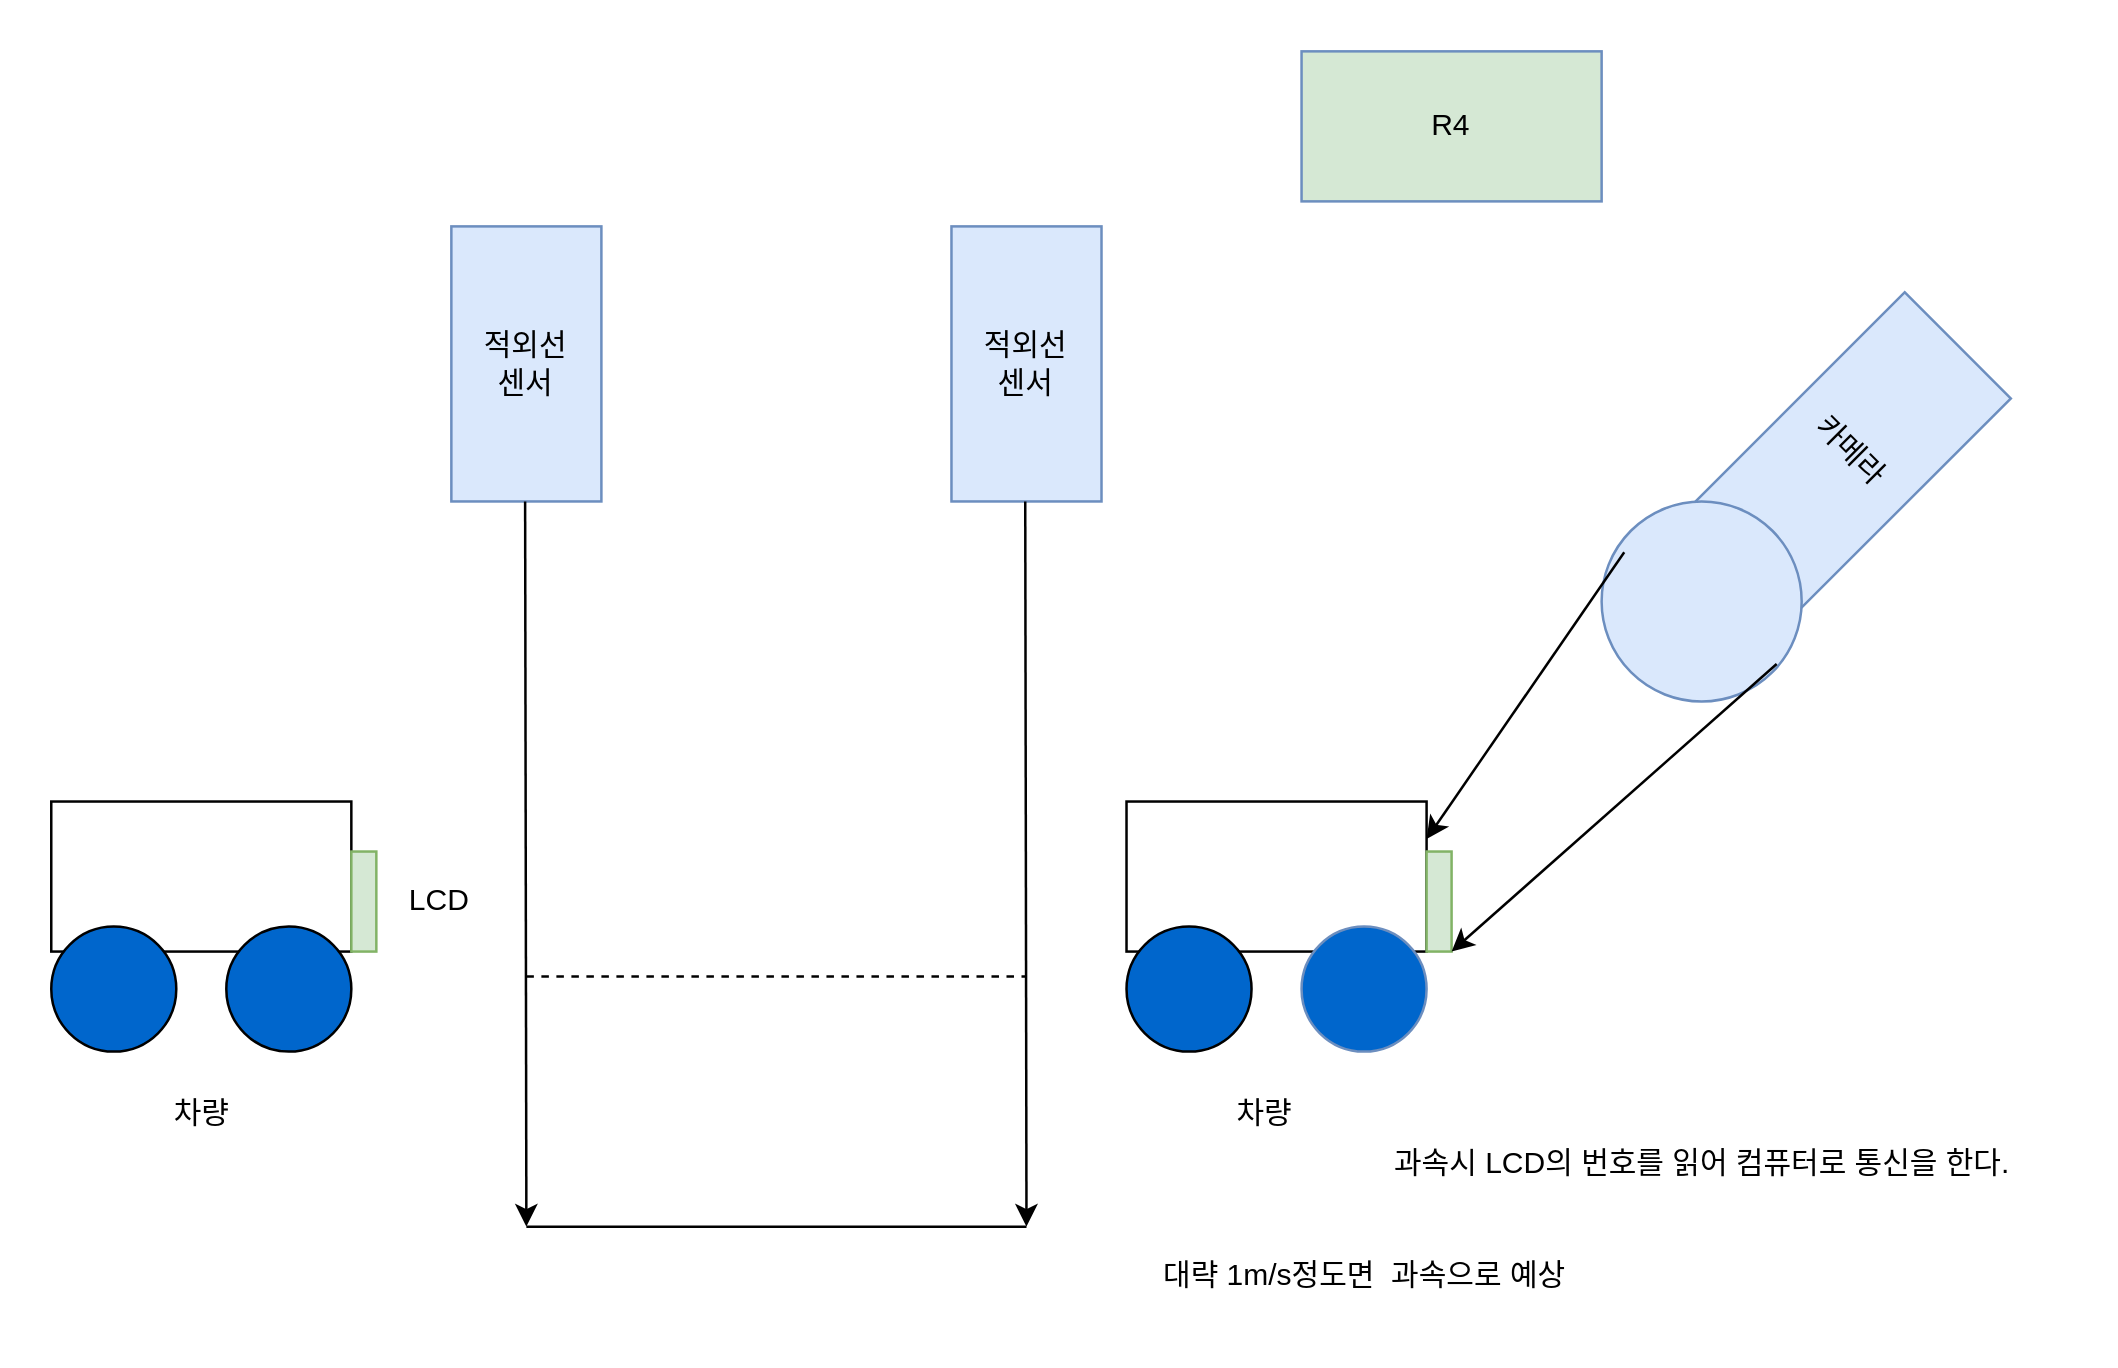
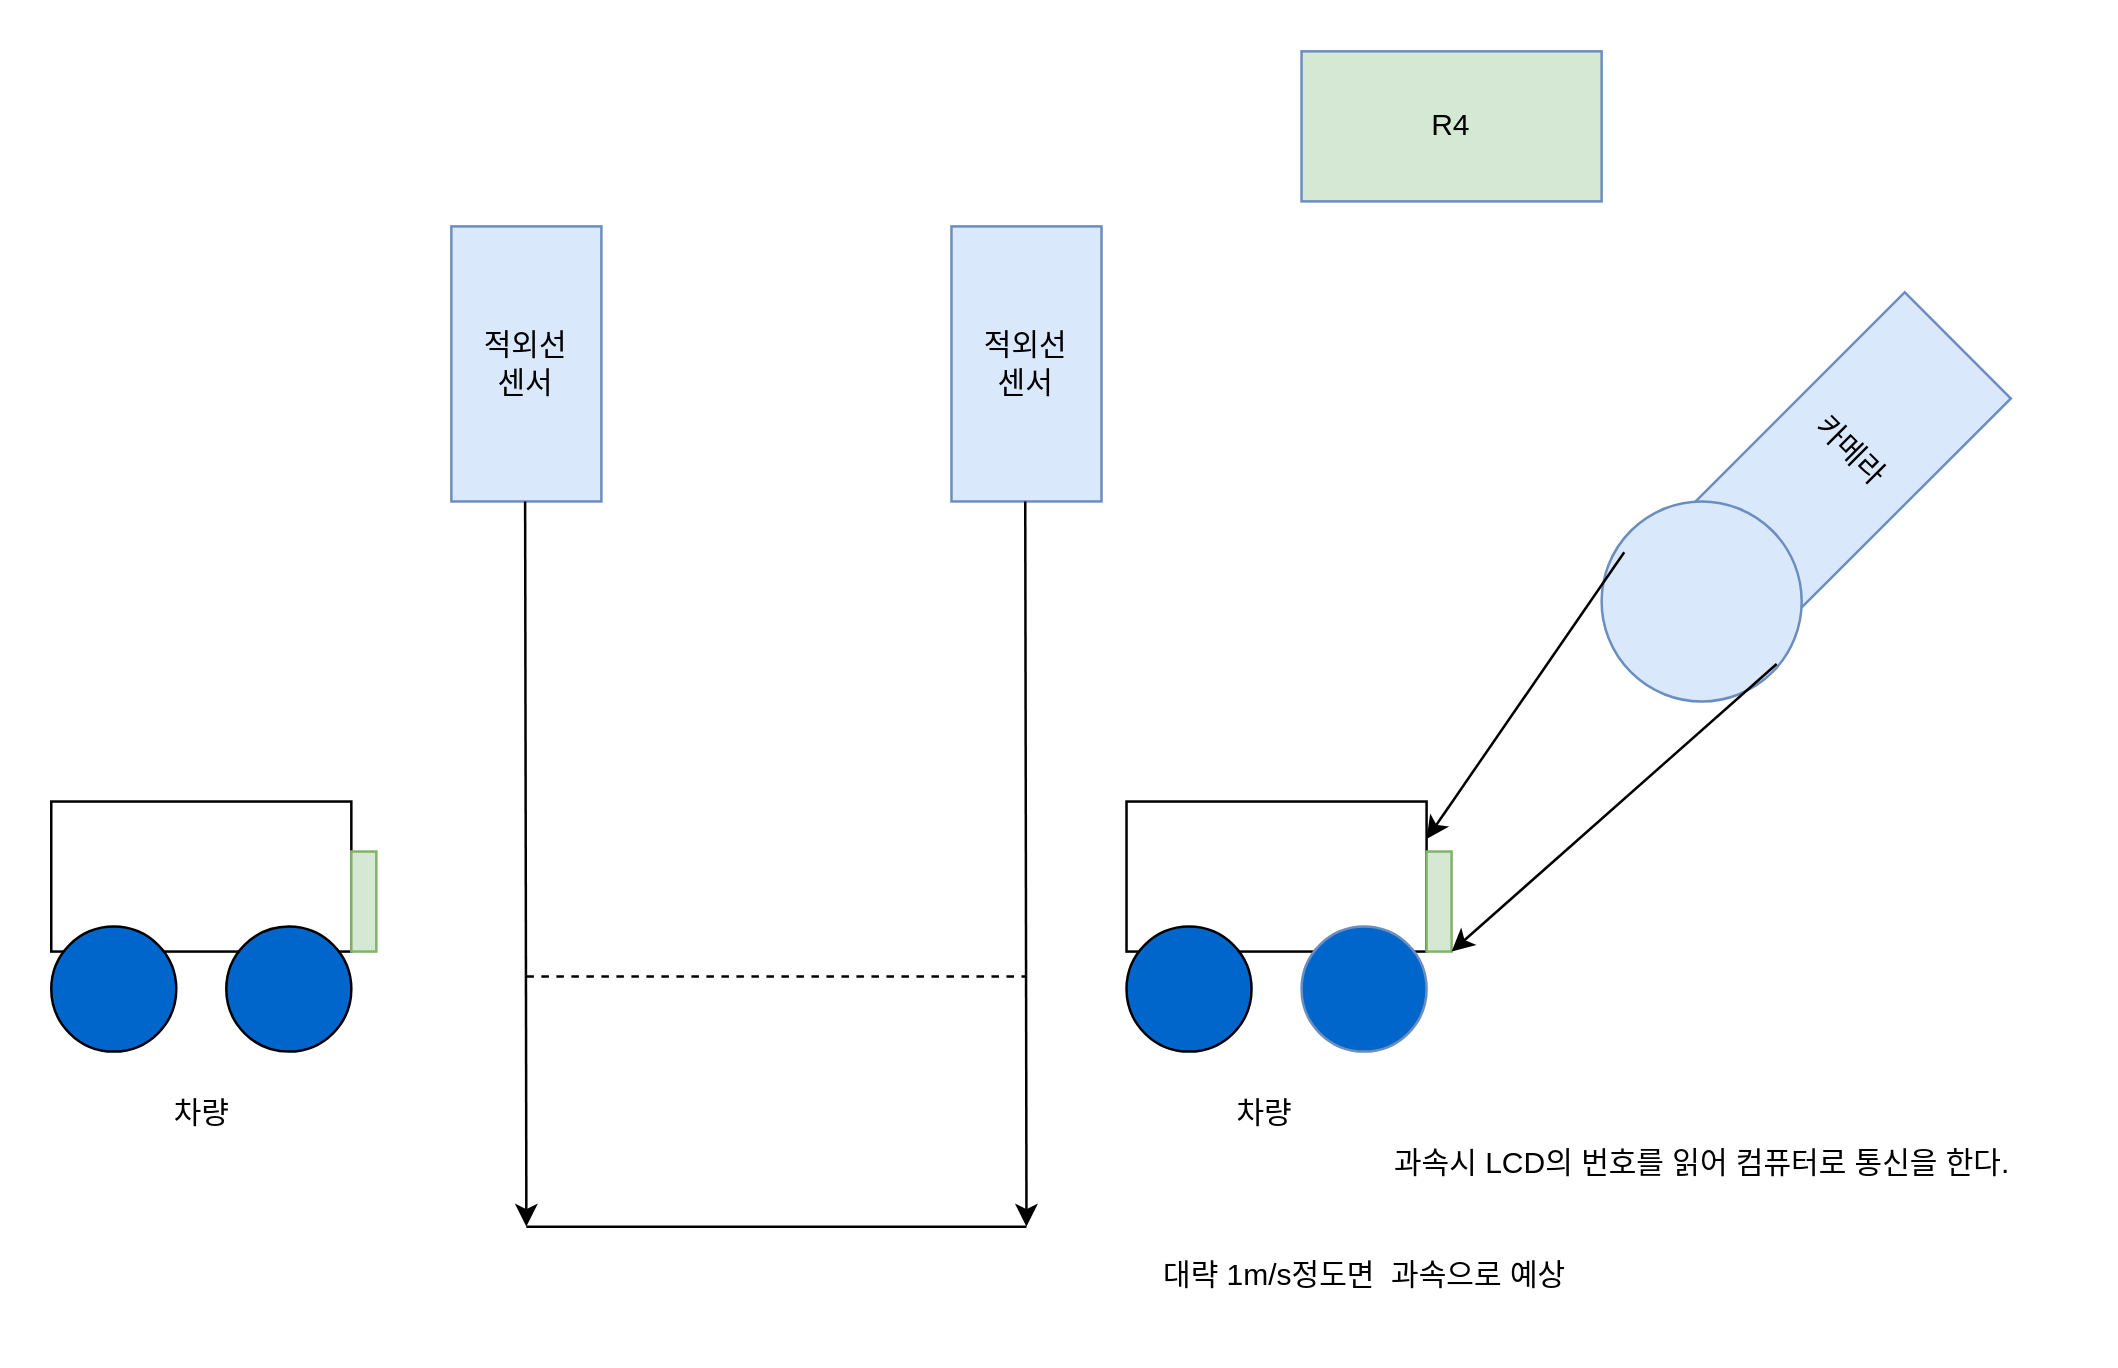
(439, 901) -> none
